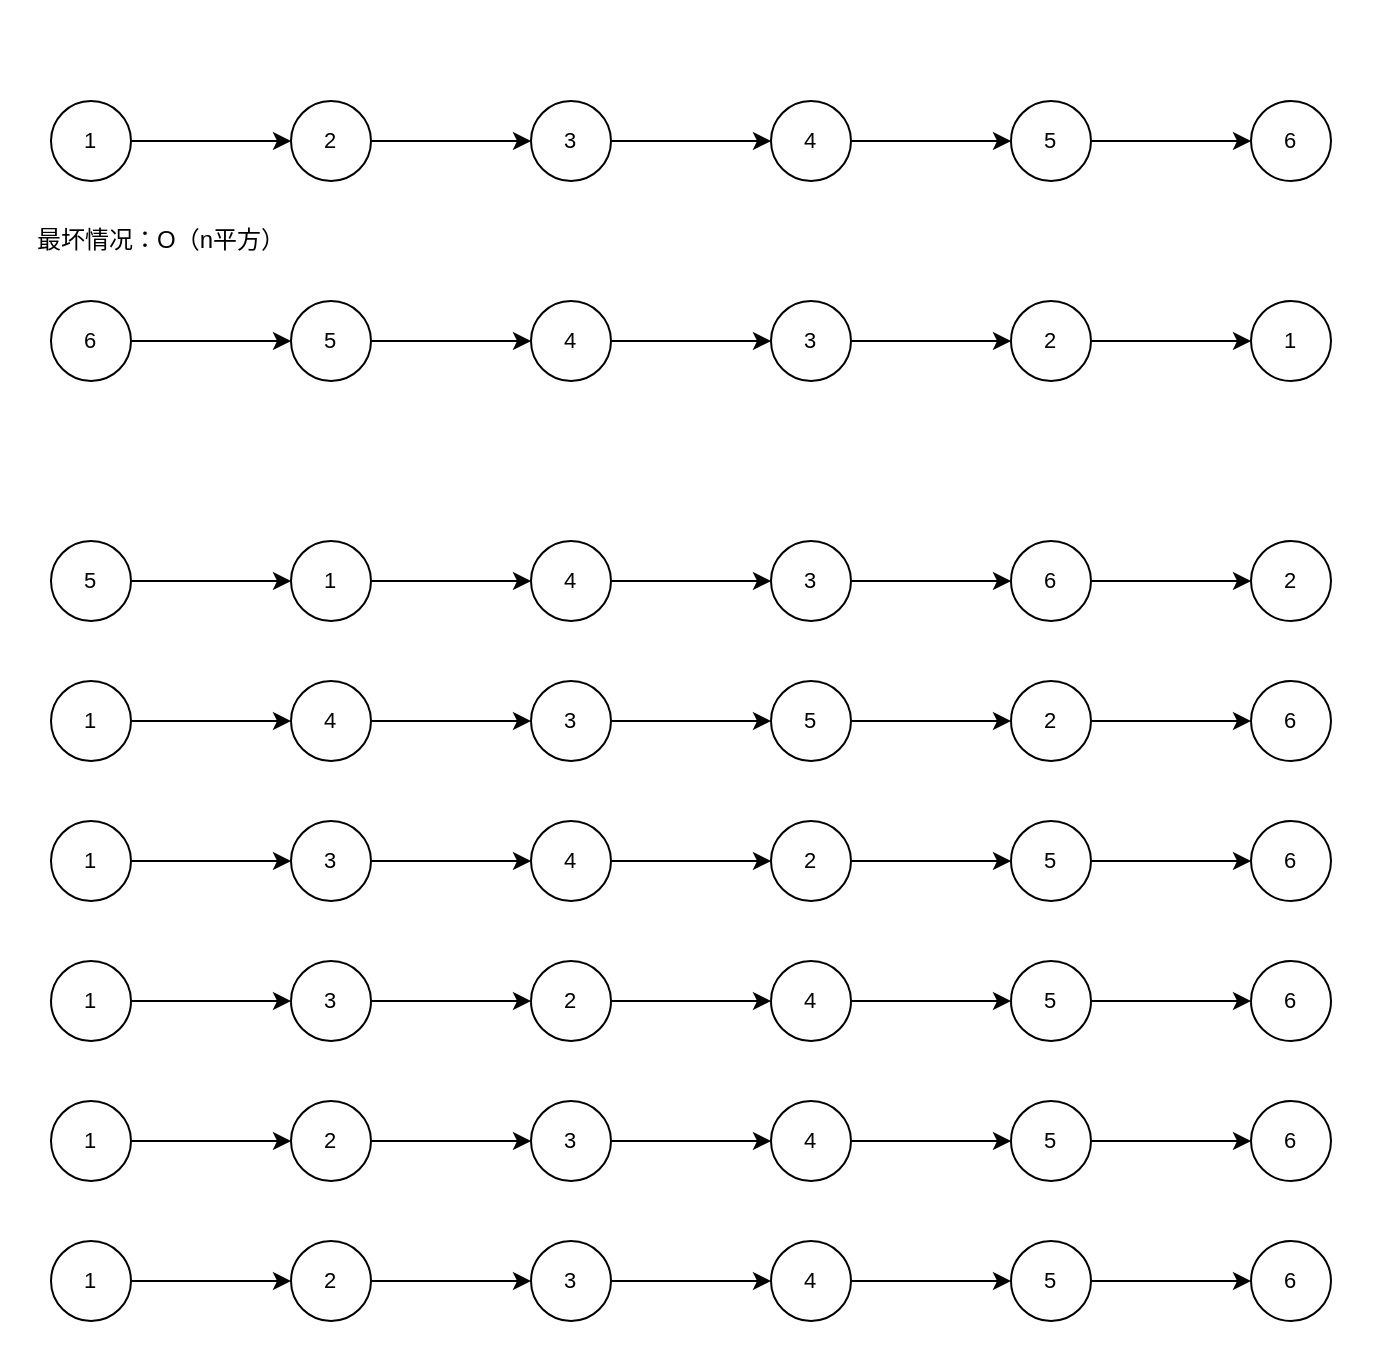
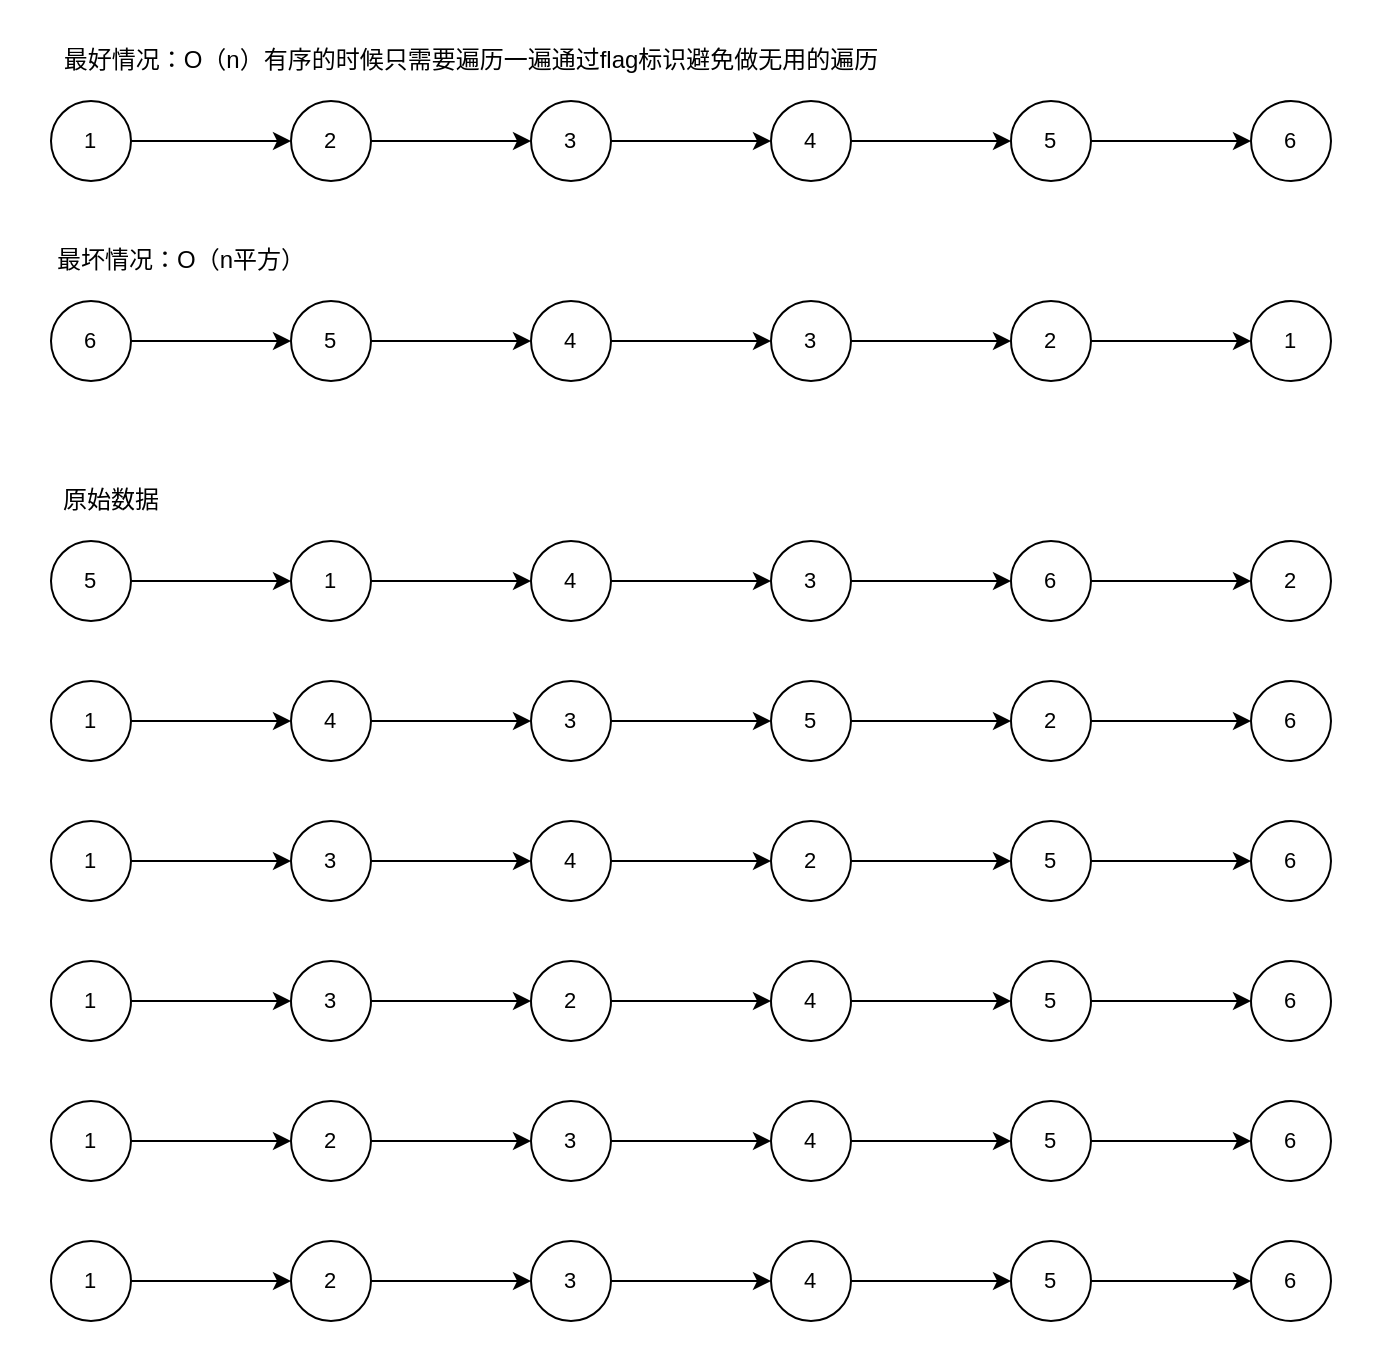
none -> (471, 61)
(161, 241) -> (181, 261)
none -> (111, 501)
